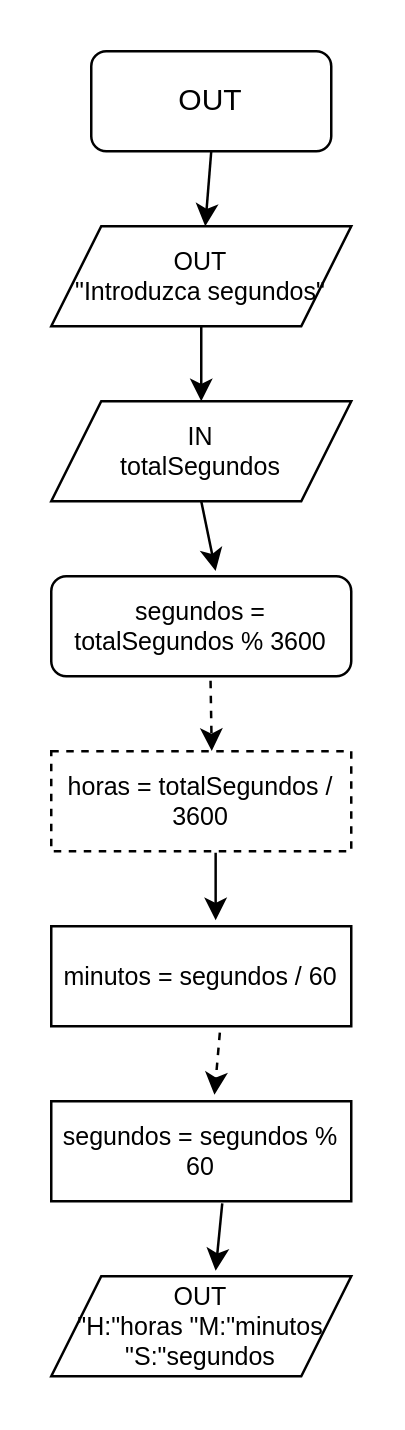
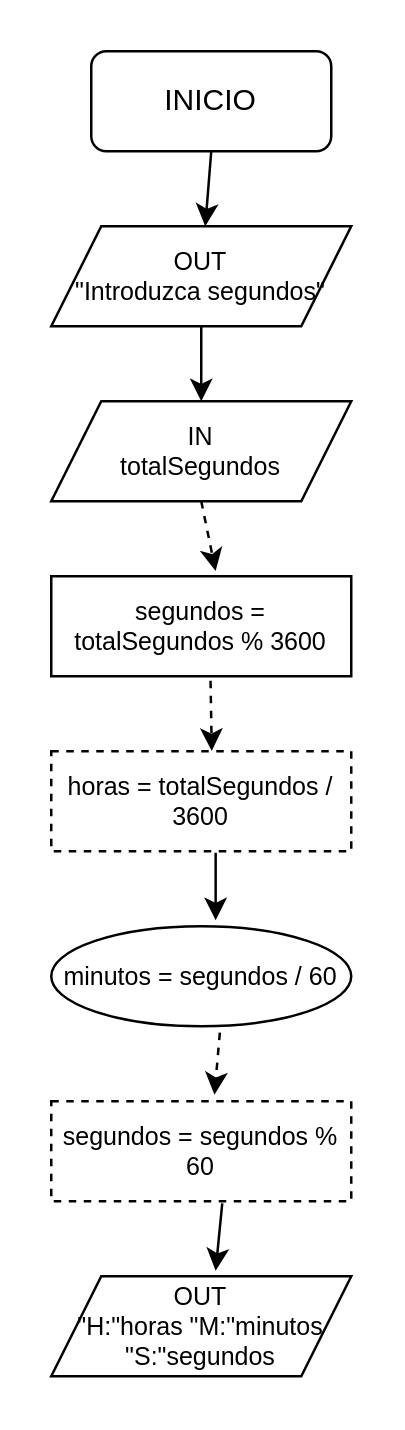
(211, 101) -> (211, 101)
(207, 531) -> (207, 531)
(201, 626) -> (201, 626)
(201, 976) -> (201, 976)
(201, 1151) -> (201, 1151)
